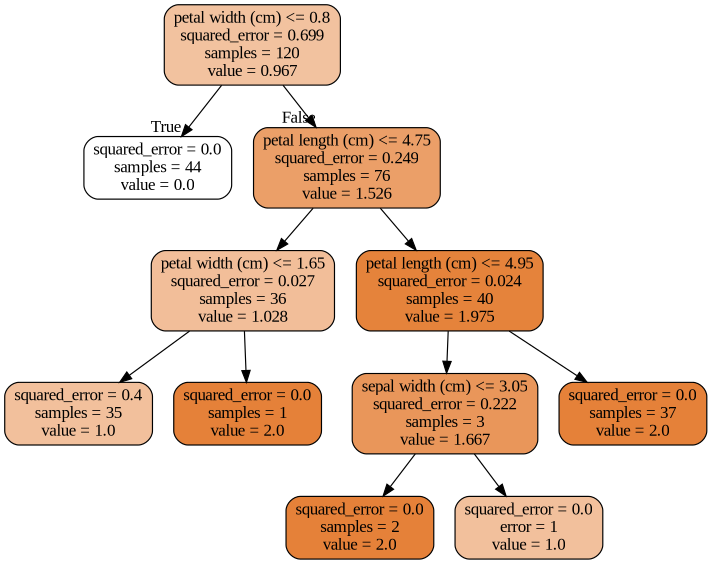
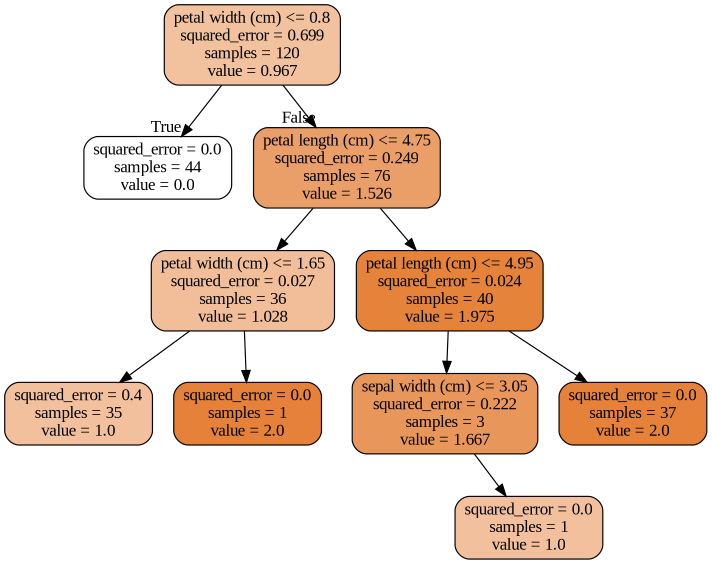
(360, 528) -> none
(529, 528) -> (529, 528)
